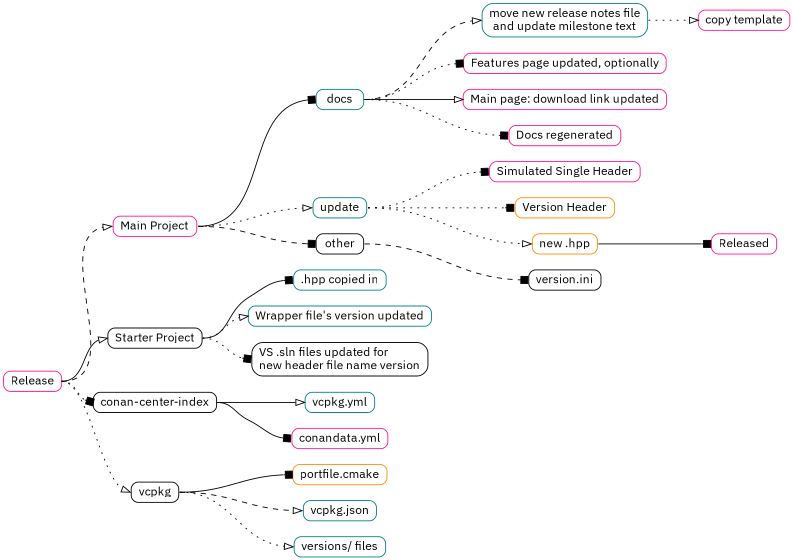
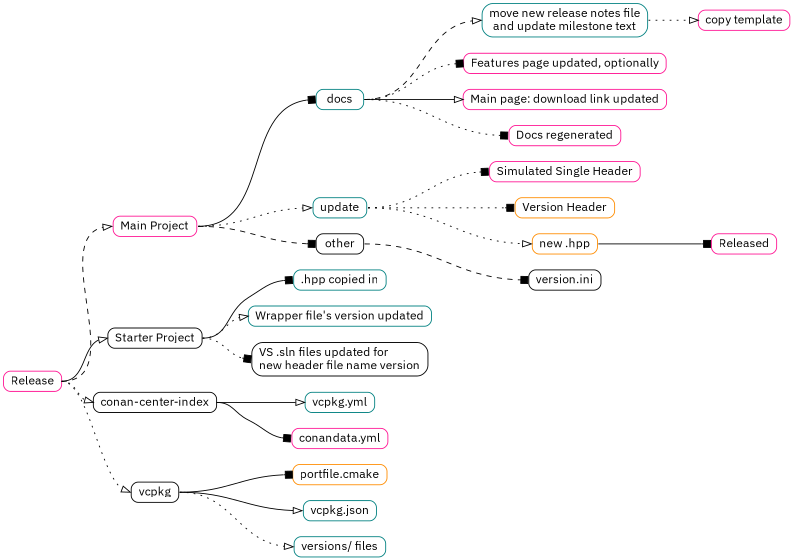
(75, 388) -> (75, 388)
(237, 500) -> (237, 500)
